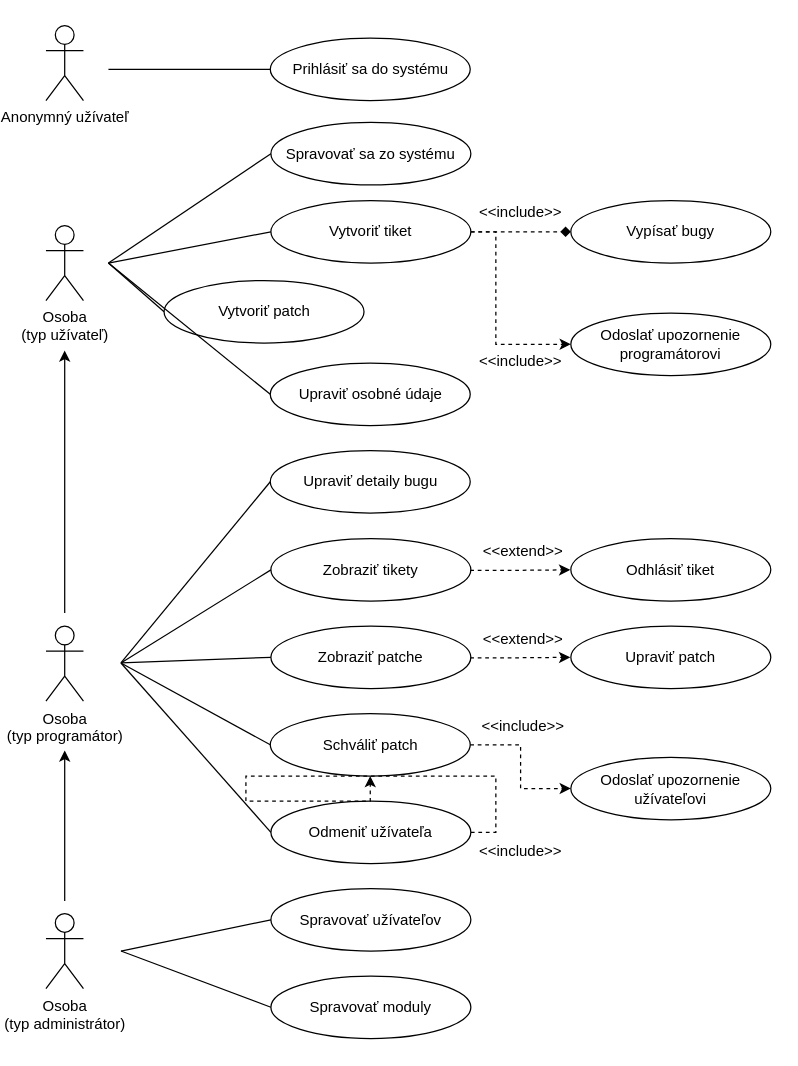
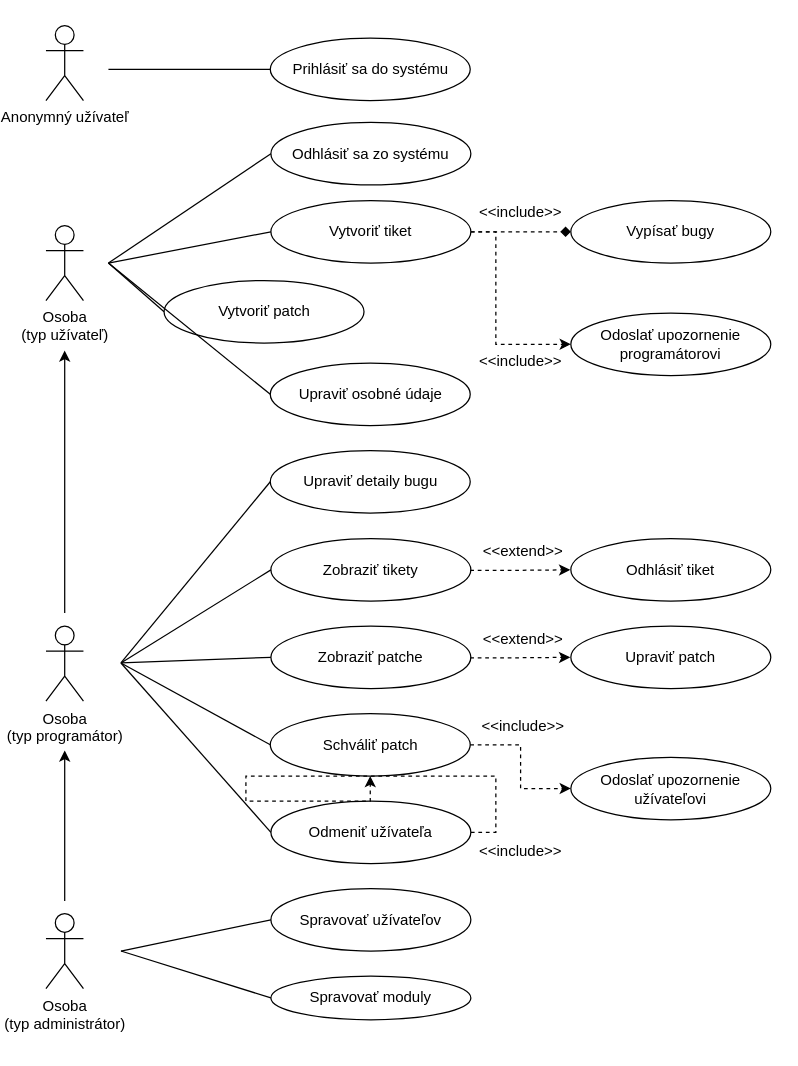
(371, 154) -> (371, 154)
(371, 1008) -> (371, 998)
